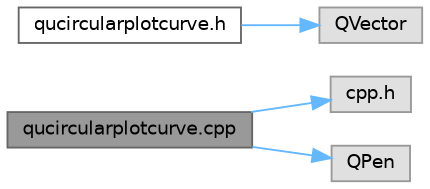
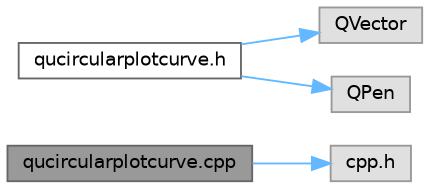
(282, 151) -> (277, 81)
